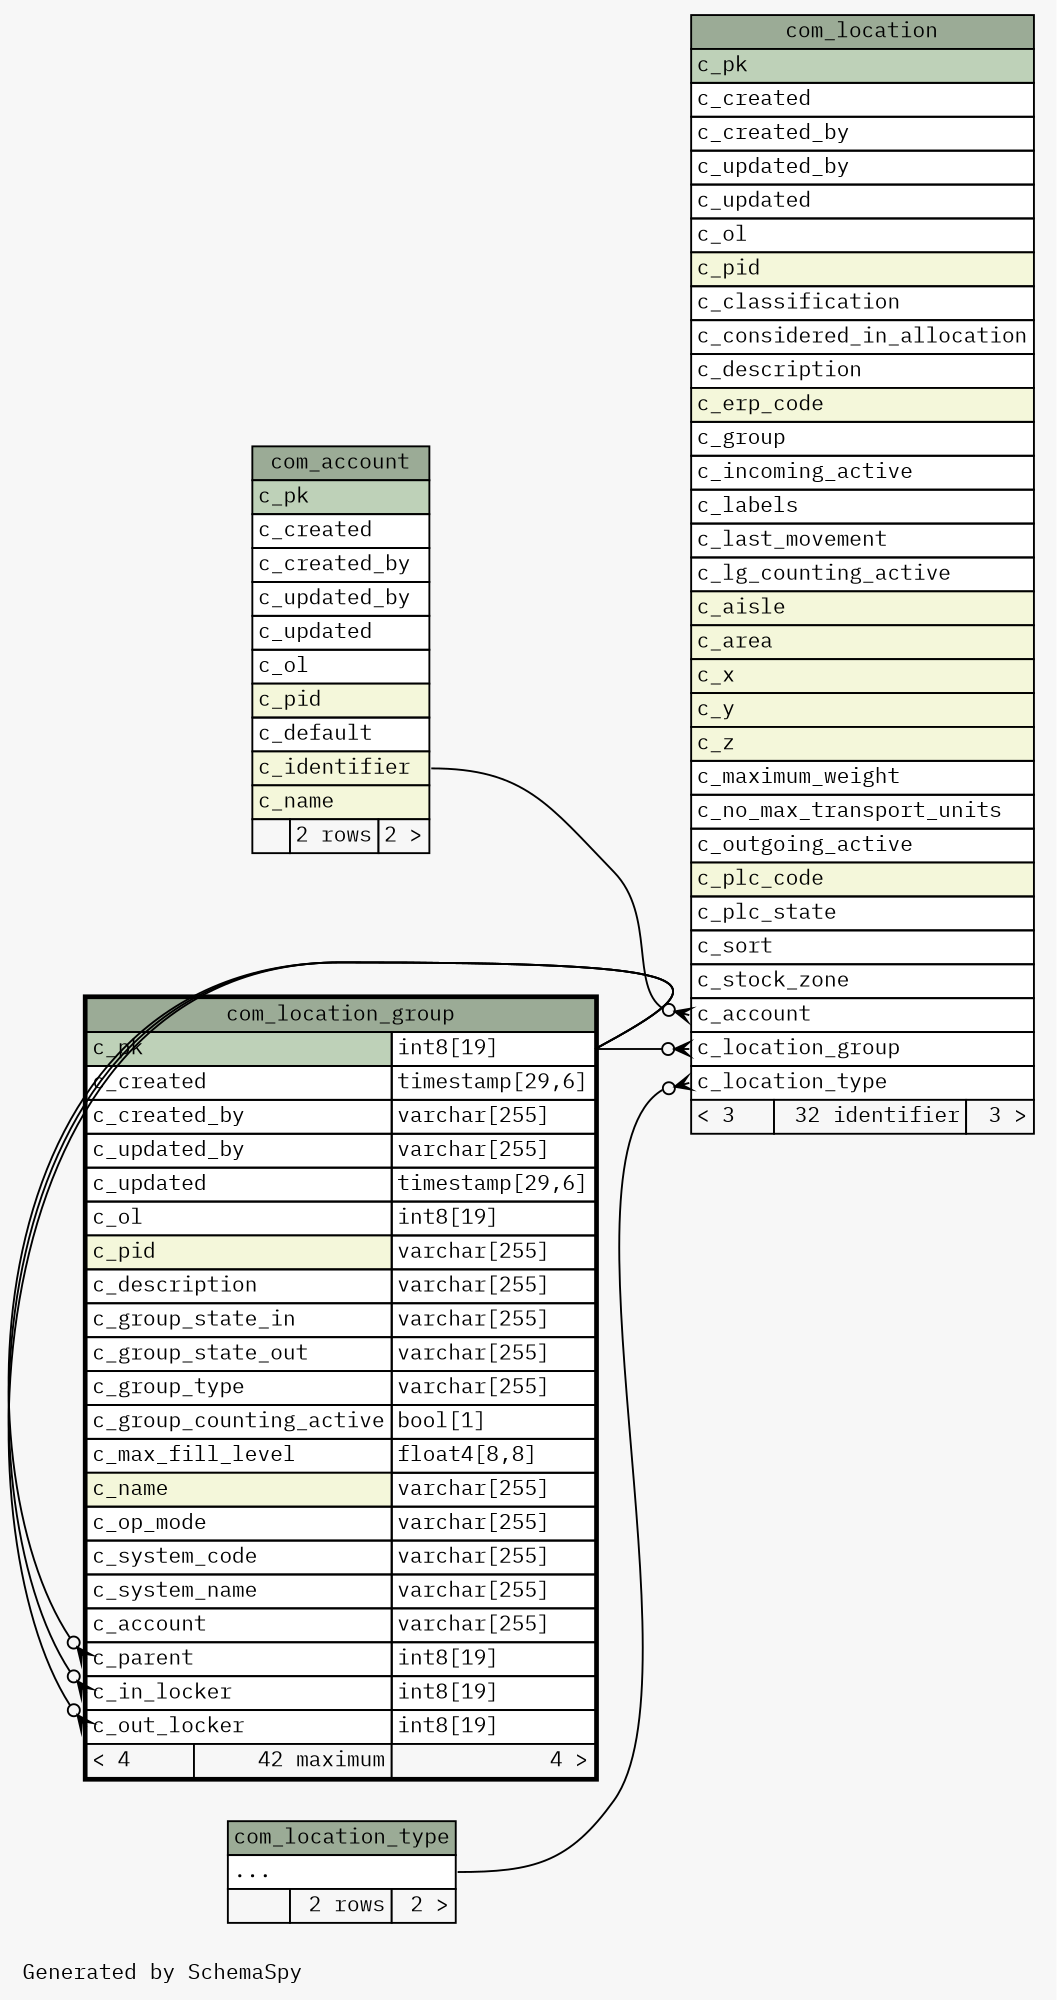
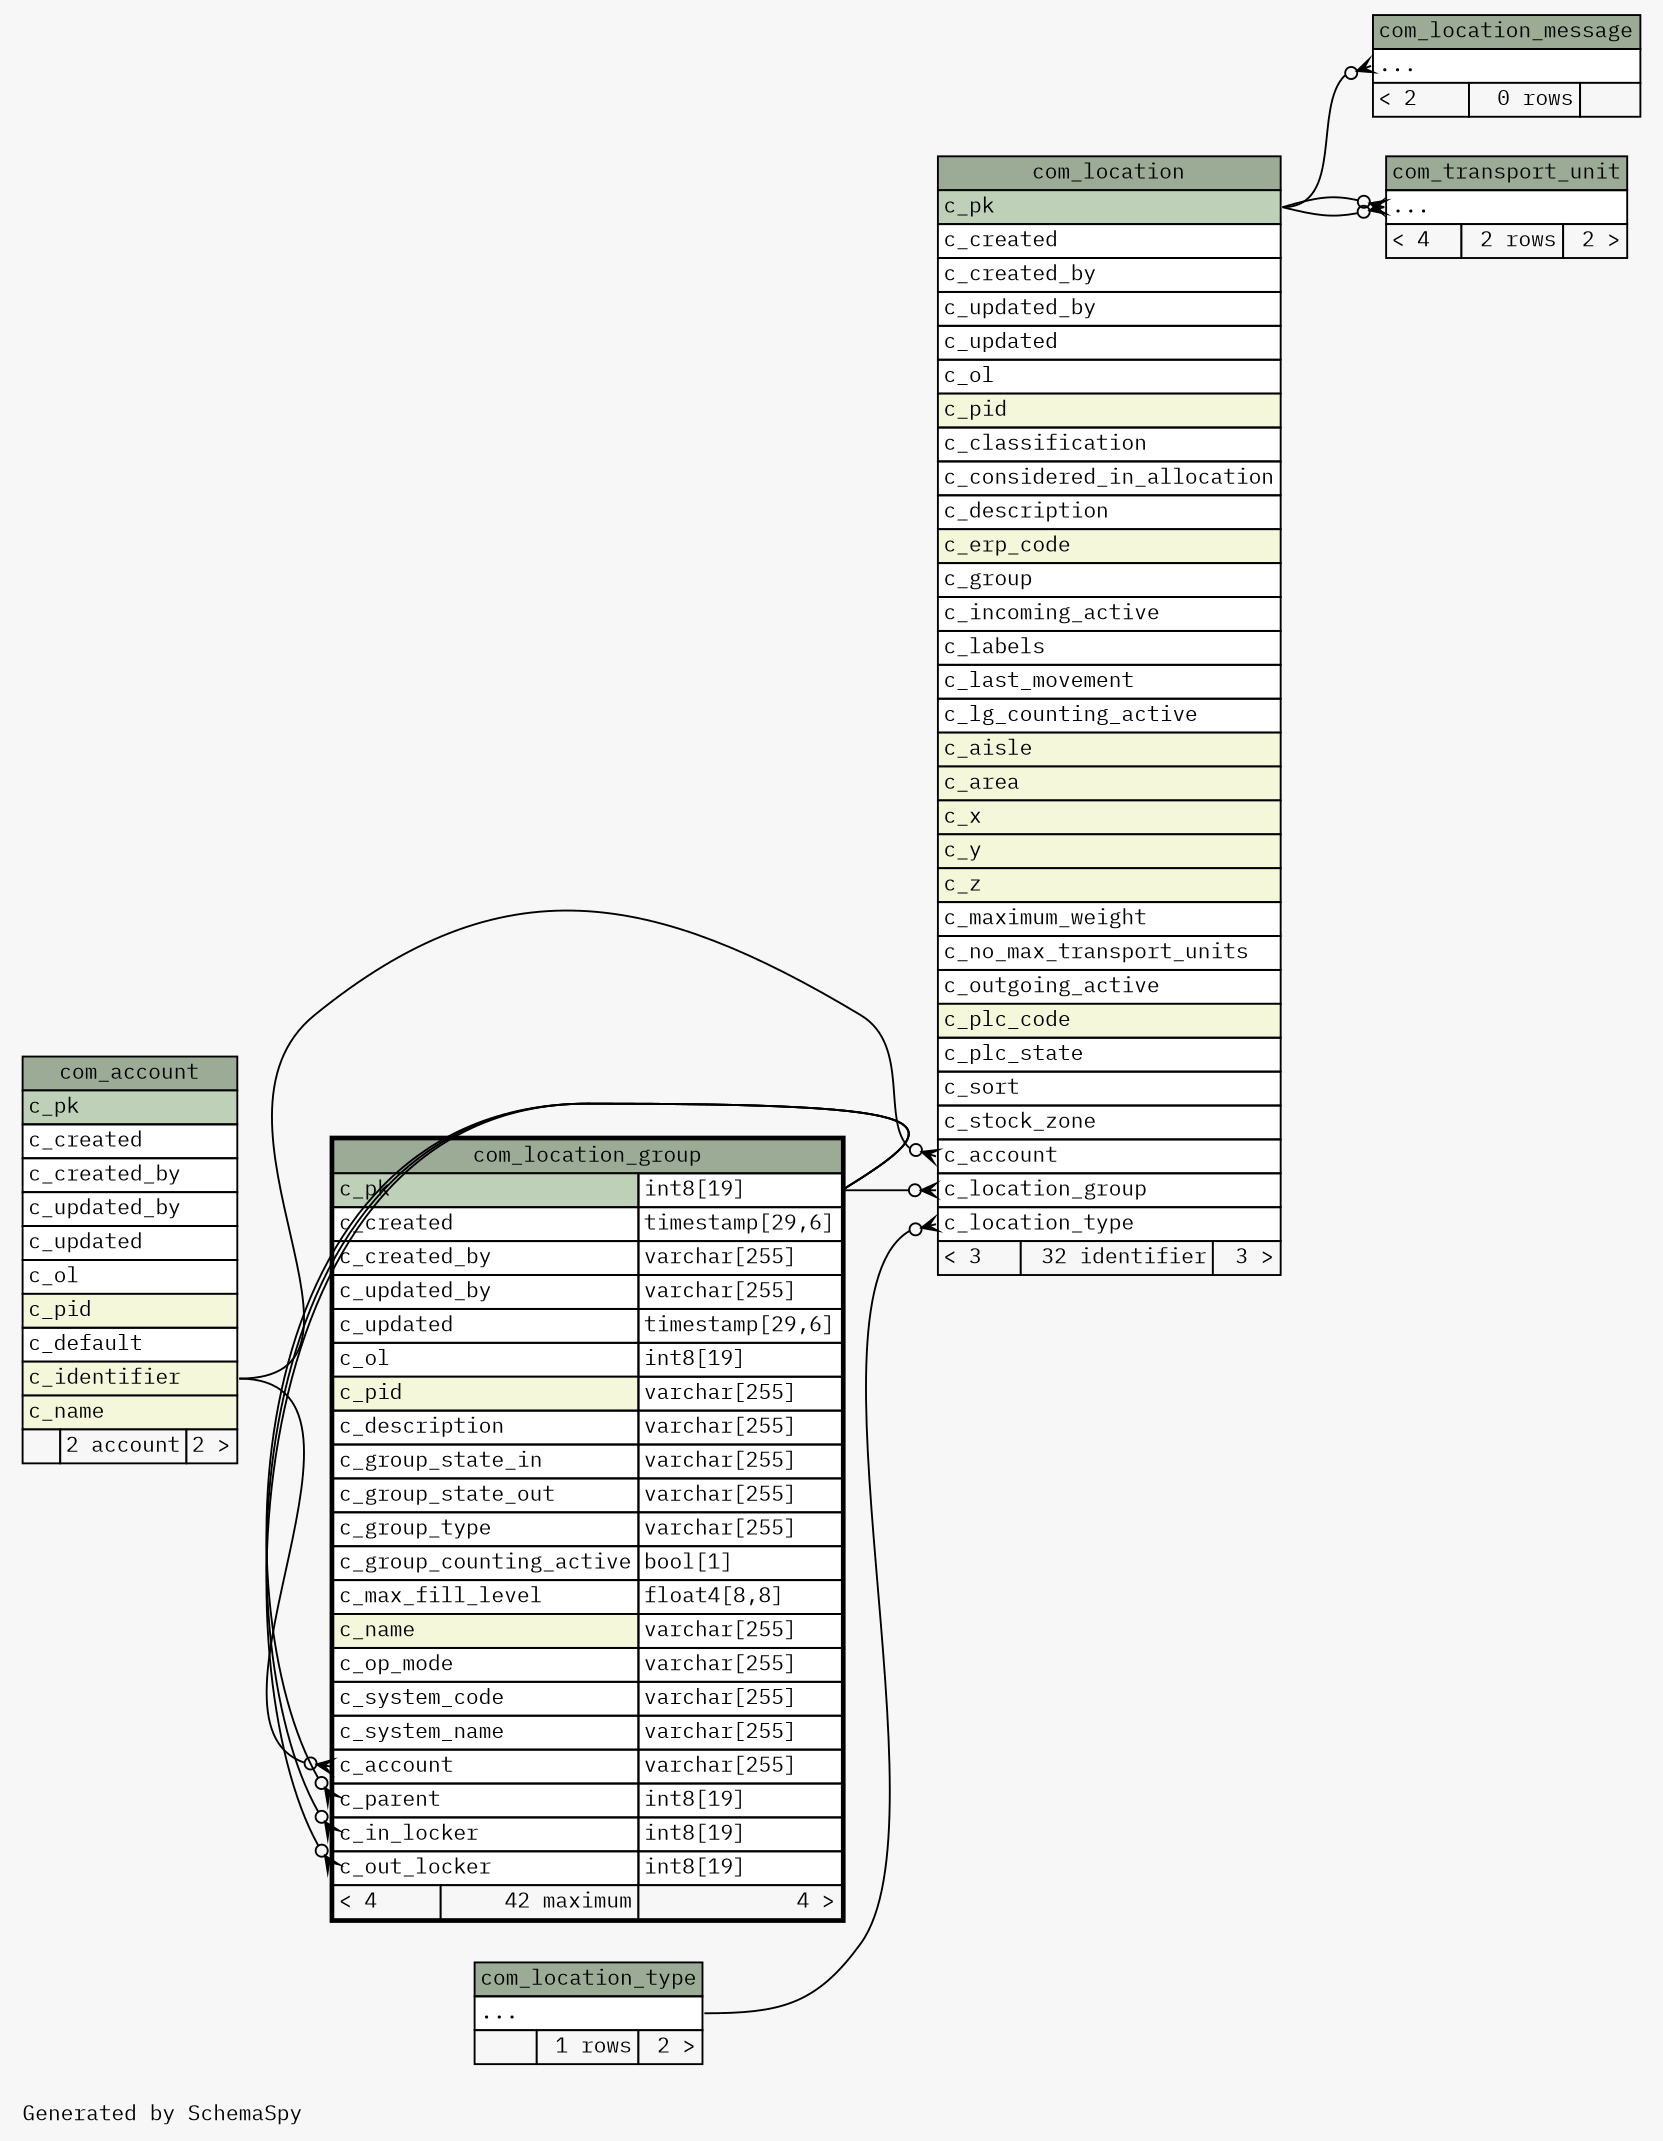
none -> (1507, 66)
none -> (1507, 207)
(334, 835) -> (123, 1445)
none -> (288, 1559)
(347, 1905) -> (594, 2046)
